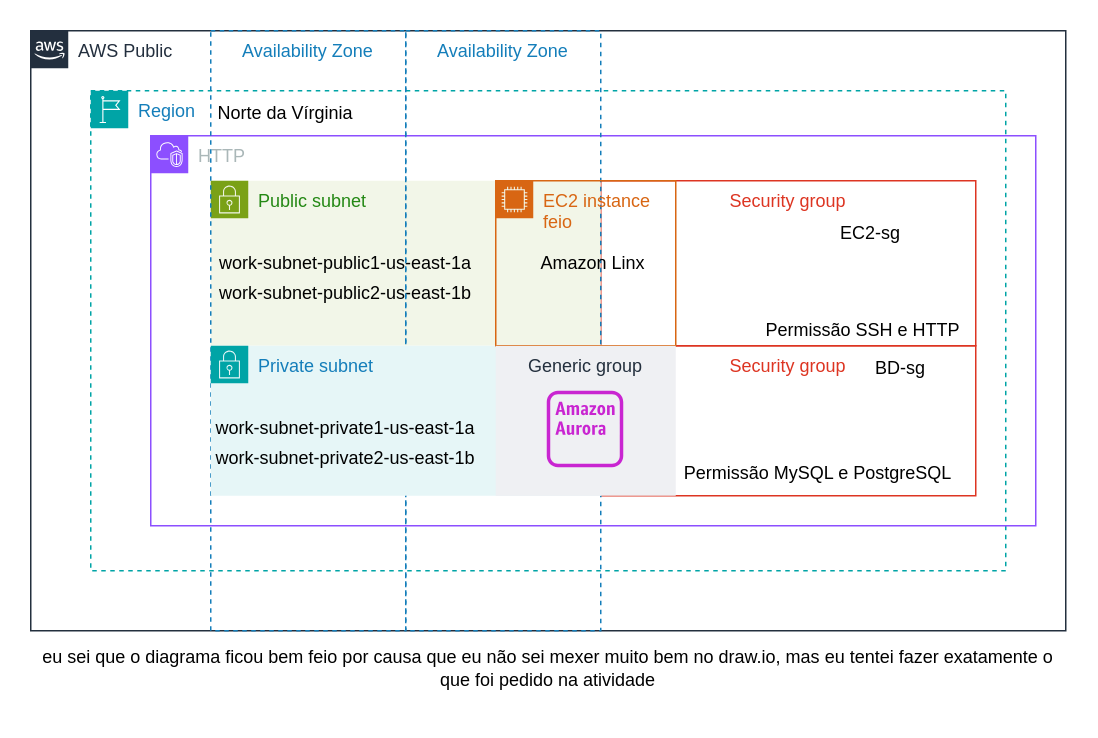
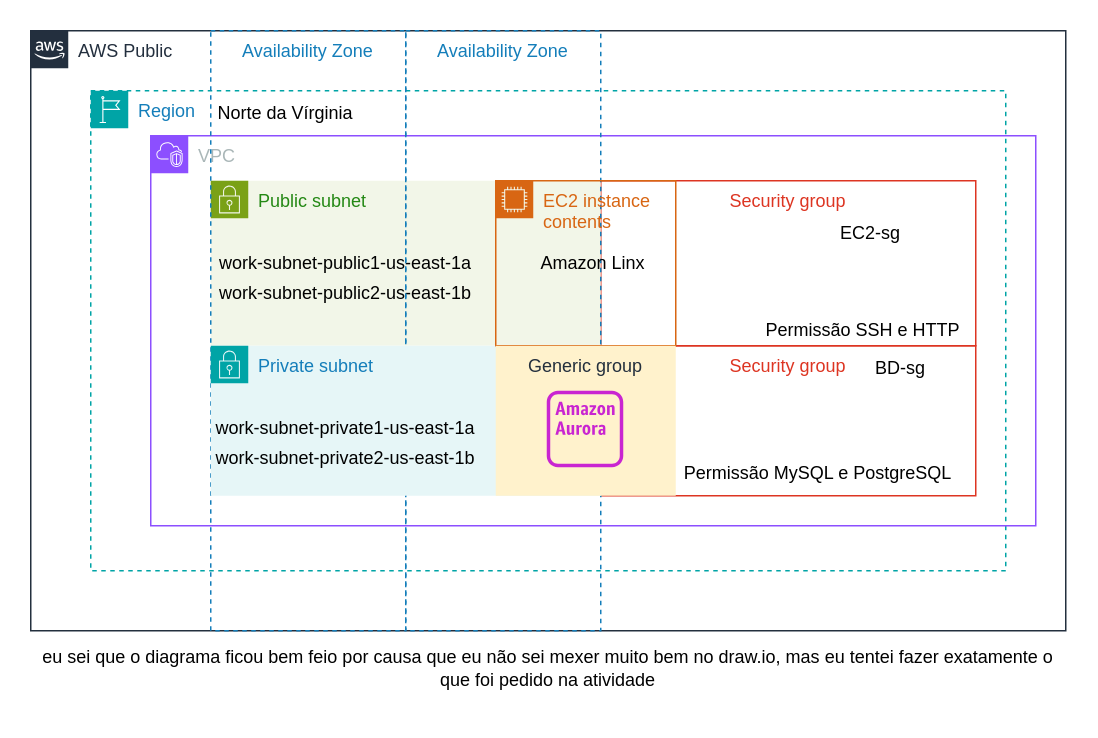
(219, 157) -> (214, 157)
(610, 213) -> (610, 213)
(586, 367) -> (586, 367)
